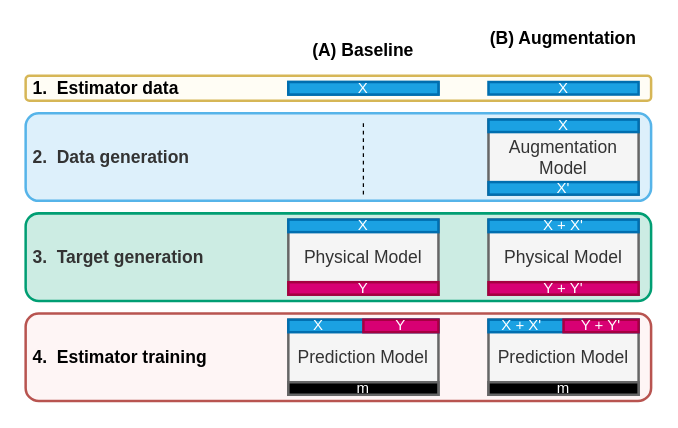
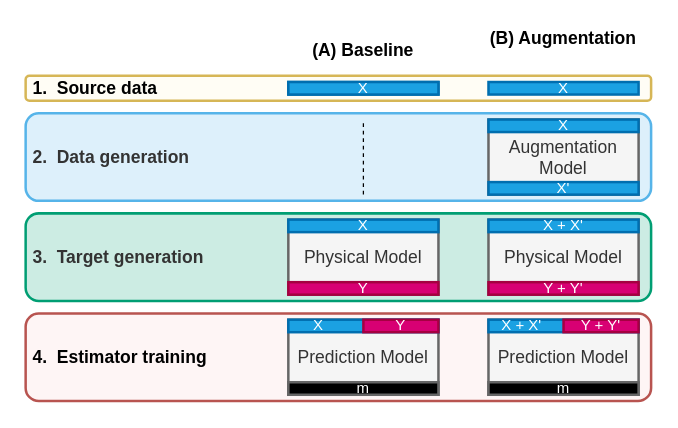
(107, 88) -> (95, 88)
